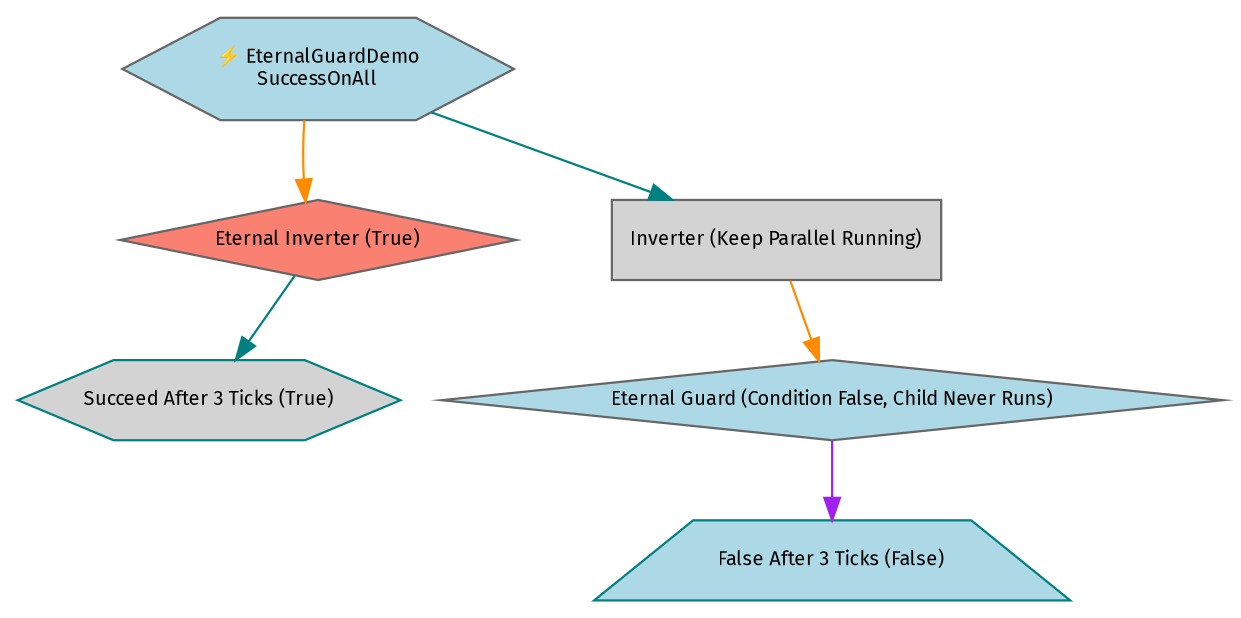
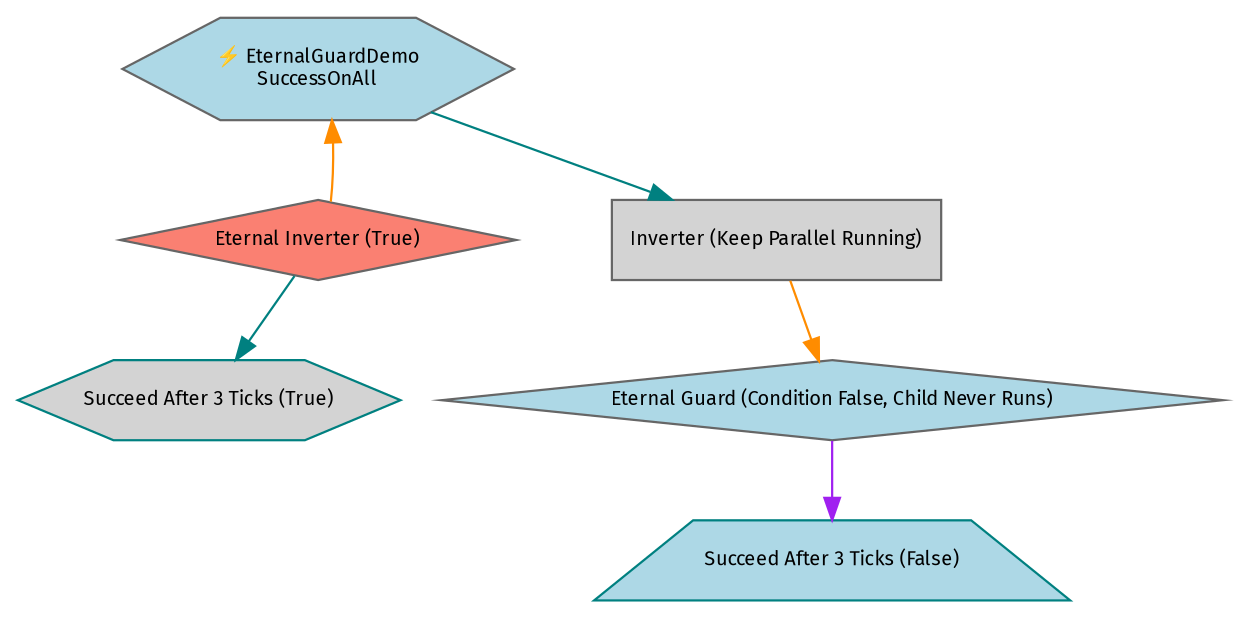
(303, 150) -> (333, 172)
(832, 560) -> (832, 560)
